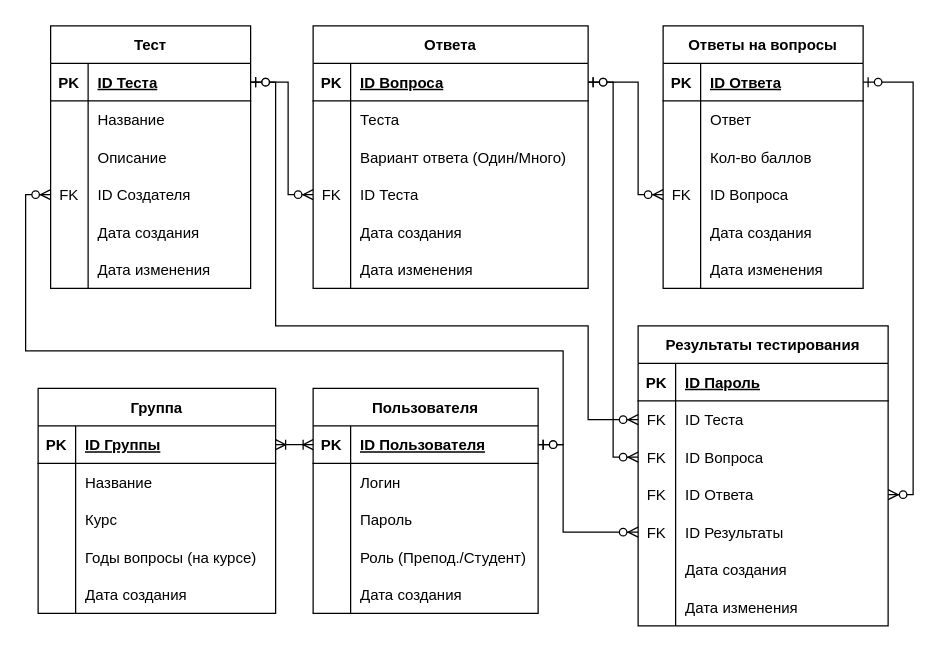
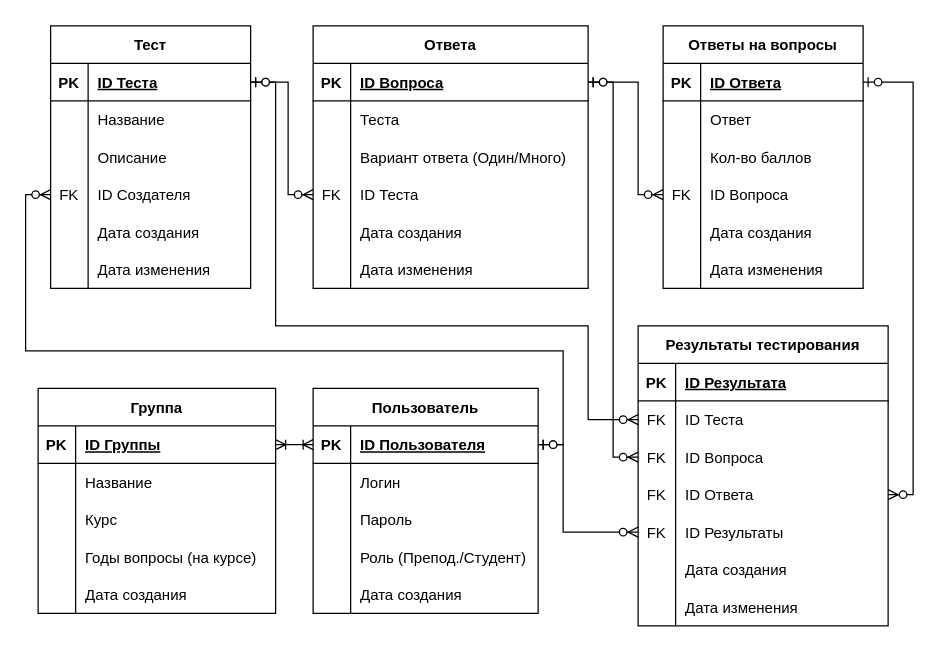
(721, 383) -> (738, 383)
(425, 408) -> (425, 408)
